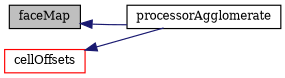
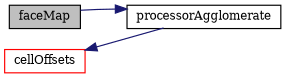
(110, 25) -> (98, 9)
